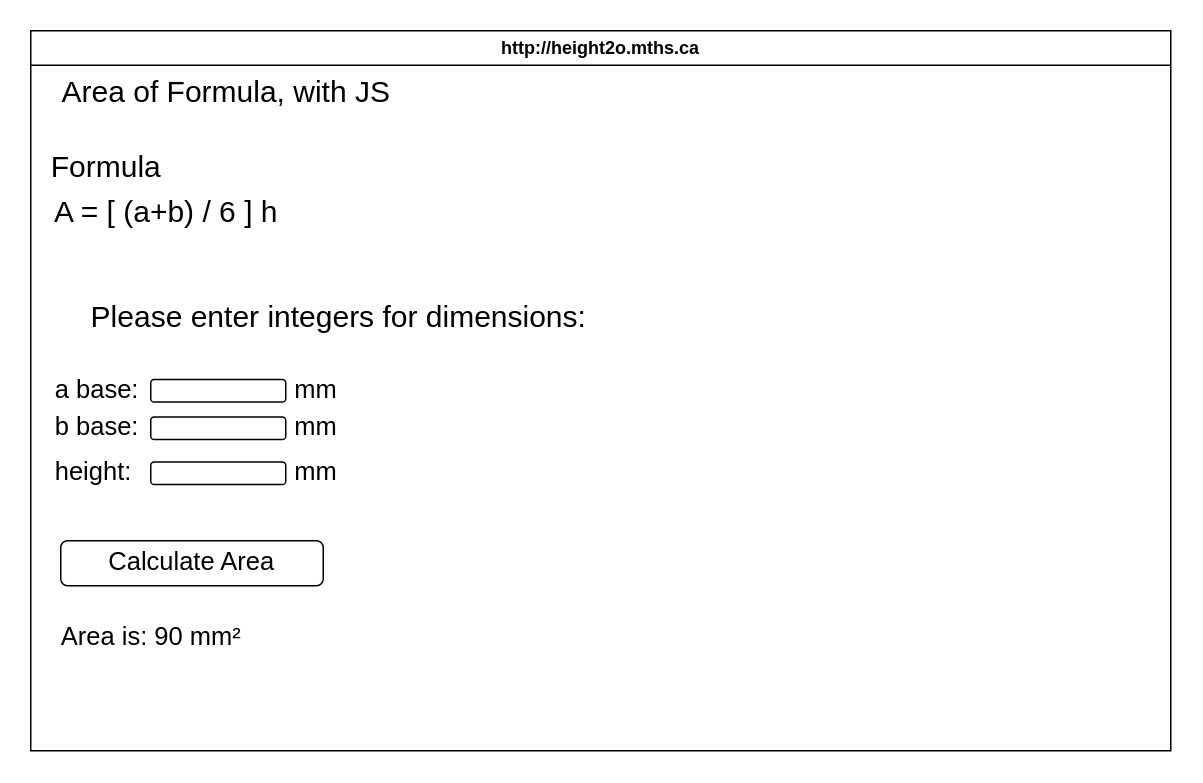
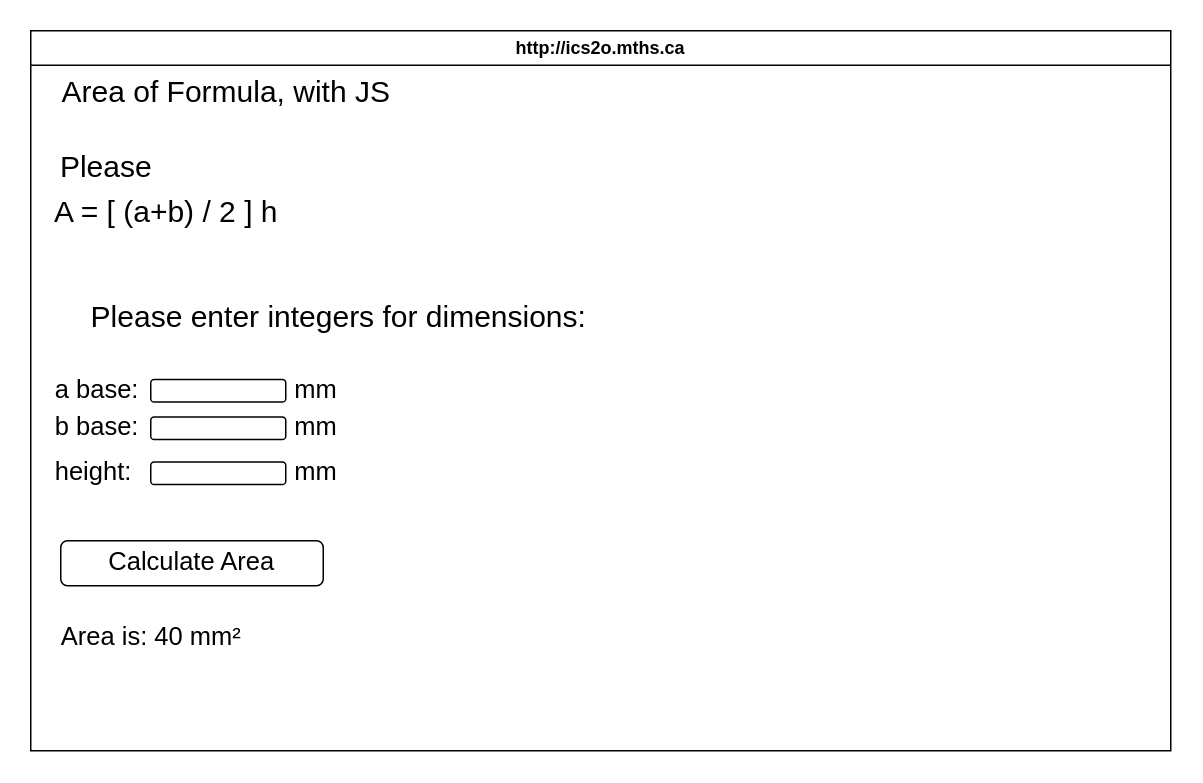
(601, 49) -> (601, 49)
(107, 166) -> (107, 166)
(167, 211) -> (167, 211)
(152, 638) -> (152, 638)
